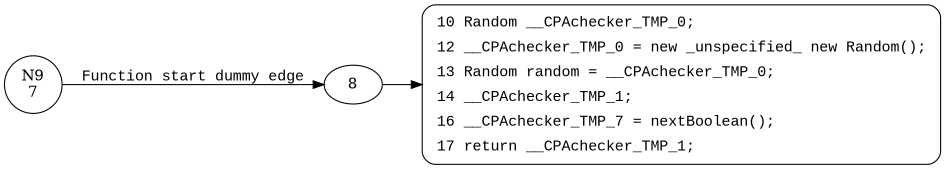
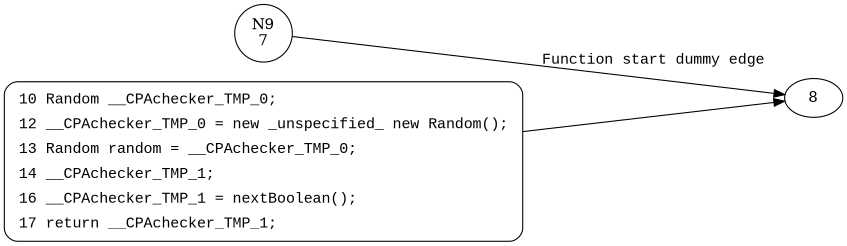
(397, 85) -> (648, 117)
(619, 121) -> (202, 198)
